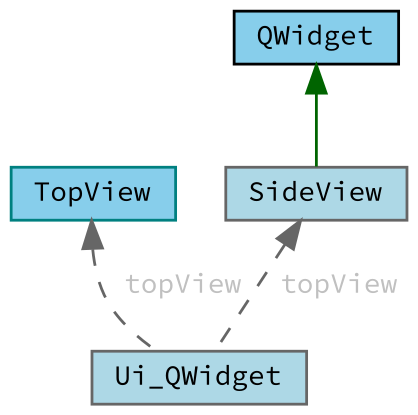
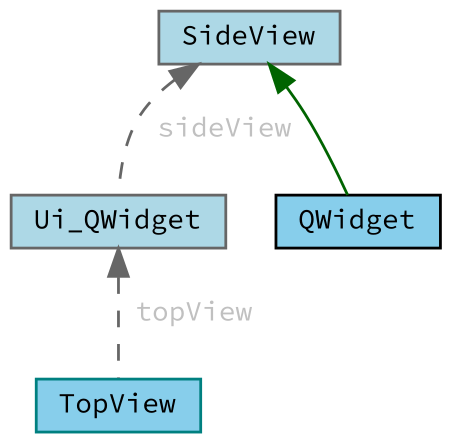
(316, 130) -> (320, 139)
(332, 286) -> (217, 130)
(112, 308) -> (118, 328)
